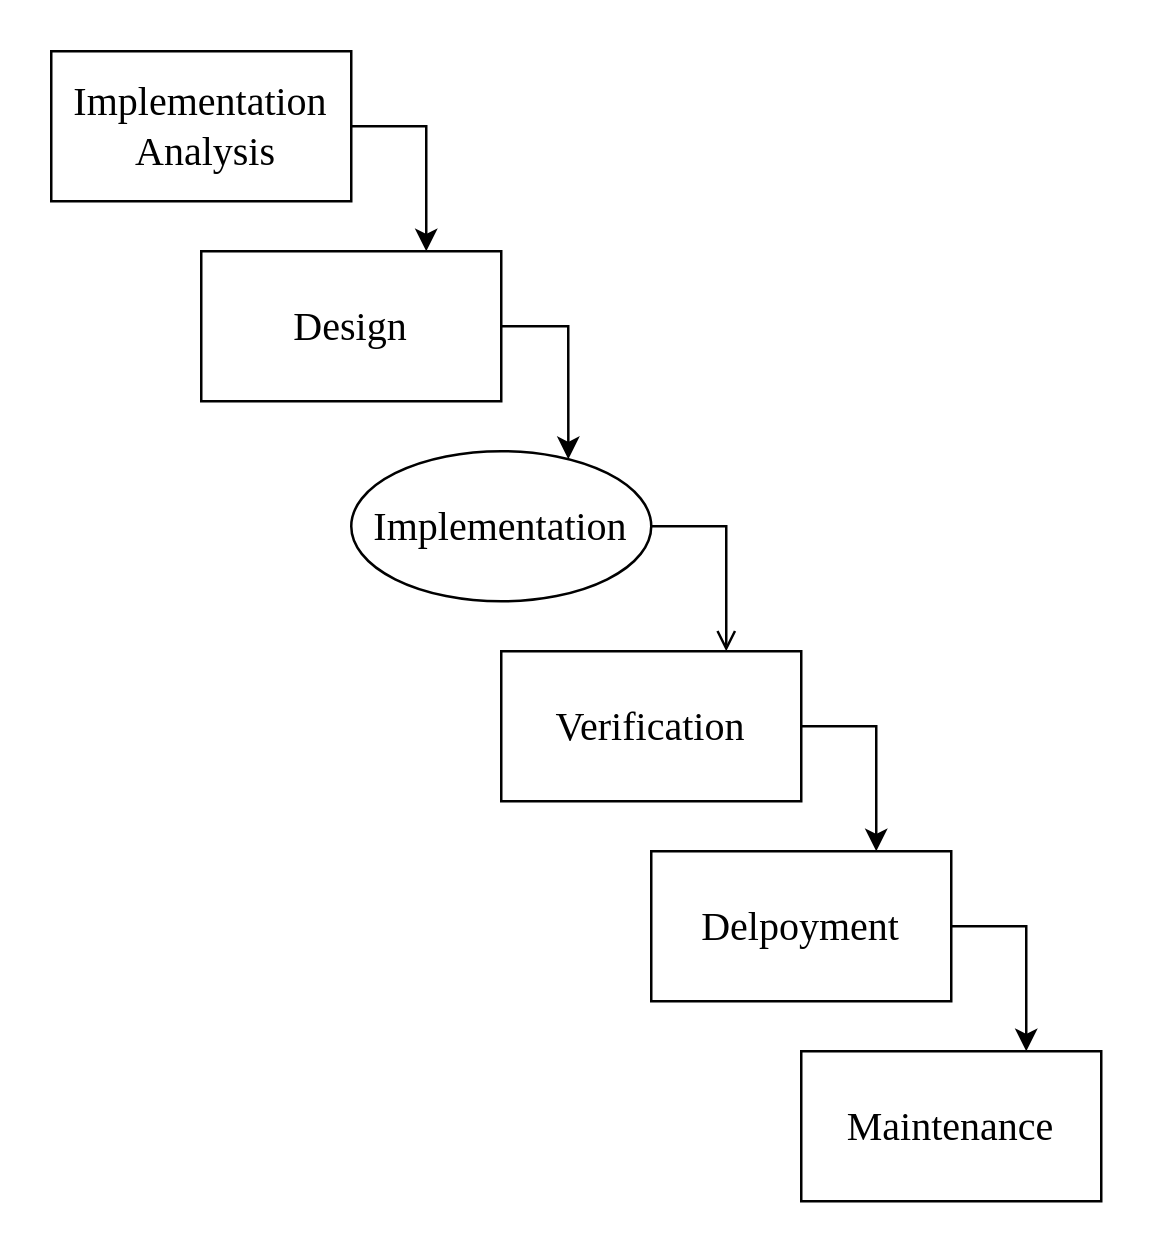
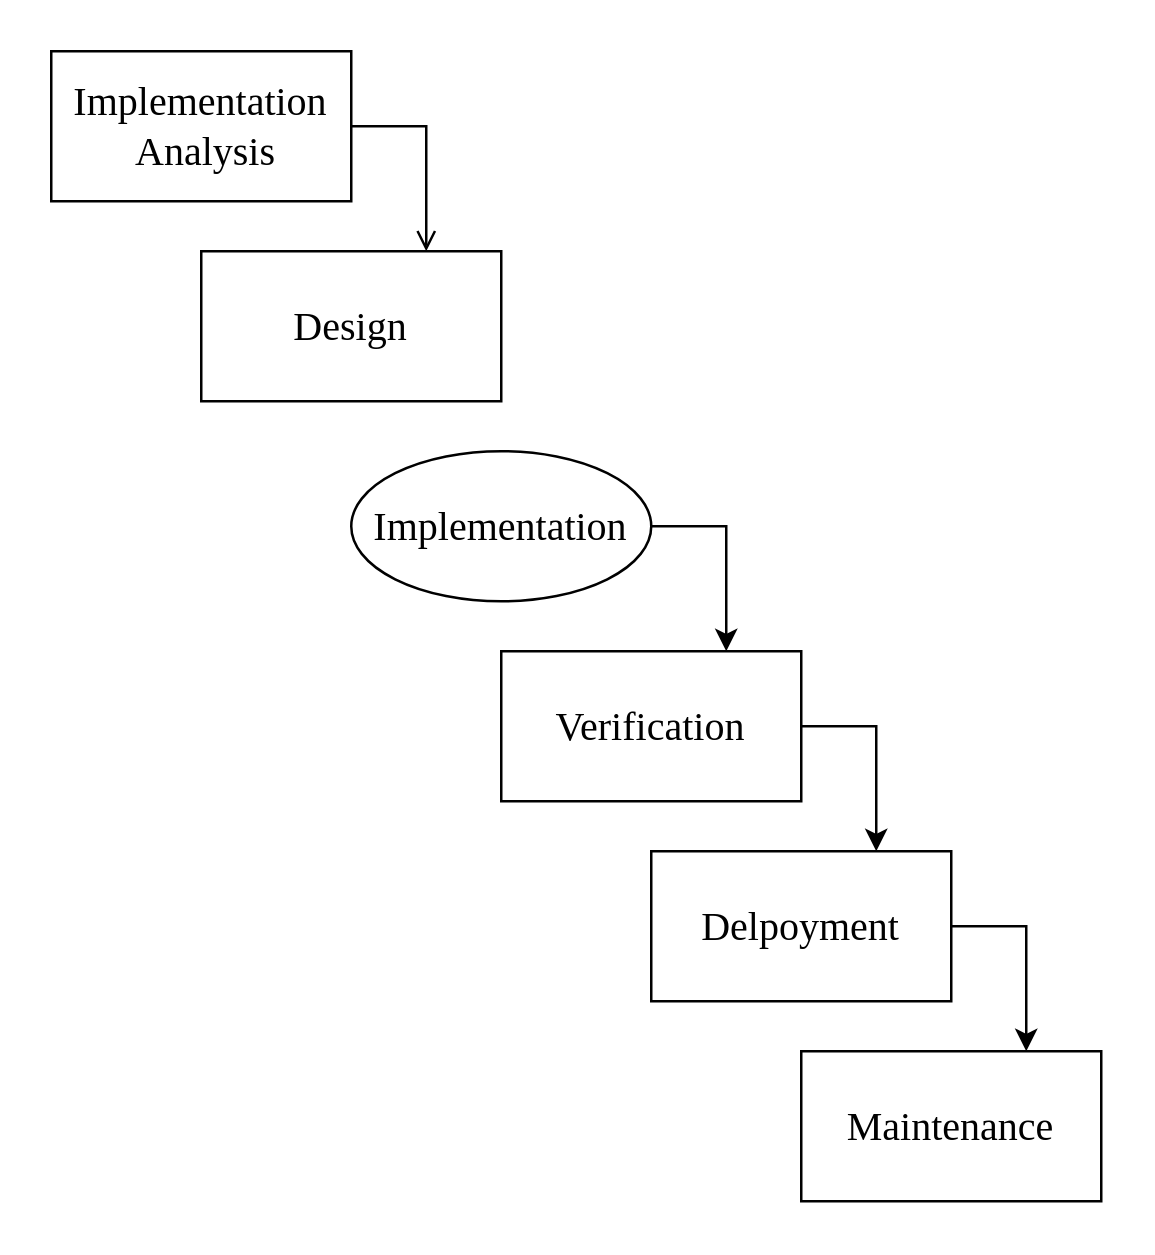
(426, 233) -> (426, 237)
(568, 351) -> none
(726, 637) -> (726, 633)
